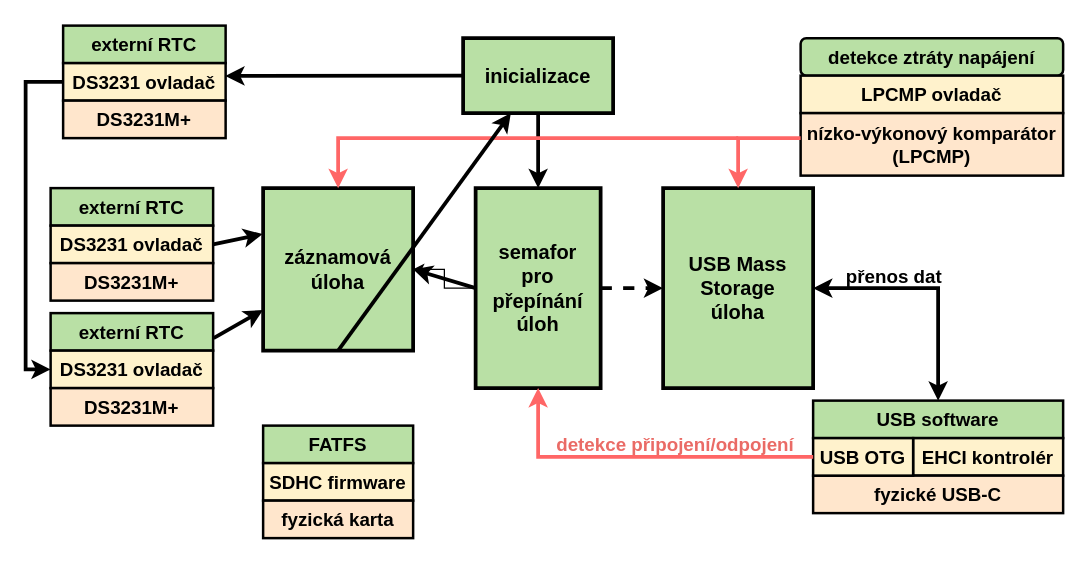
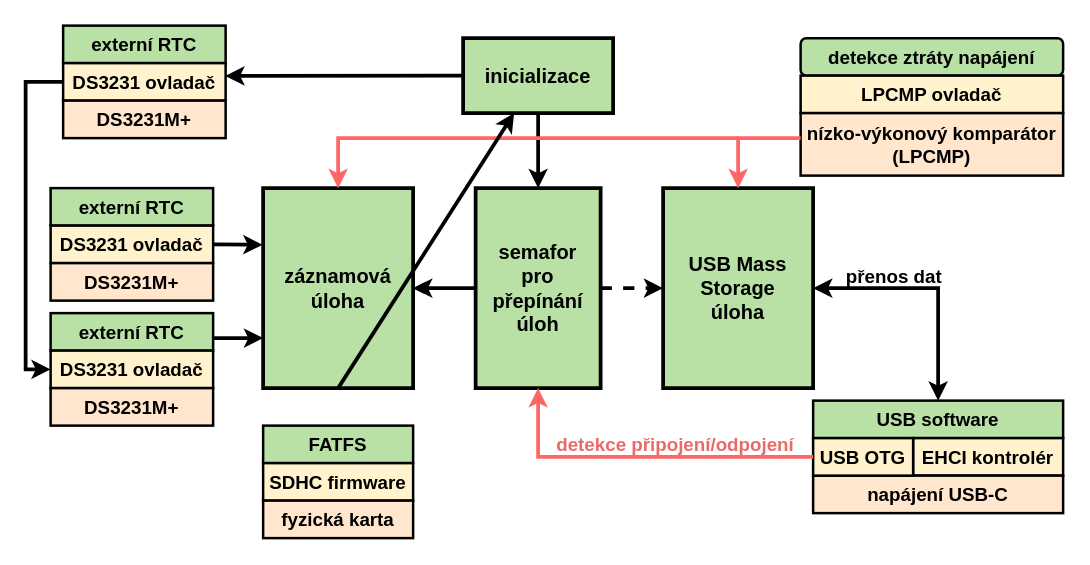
(338, 269) -> (338, 288)
(938, 494) -> (938, 494)
